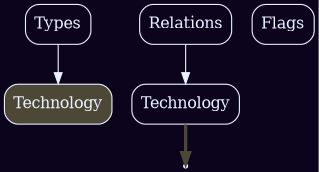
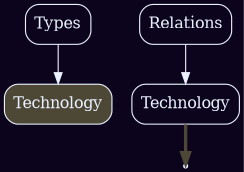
(283, 24) -> none
